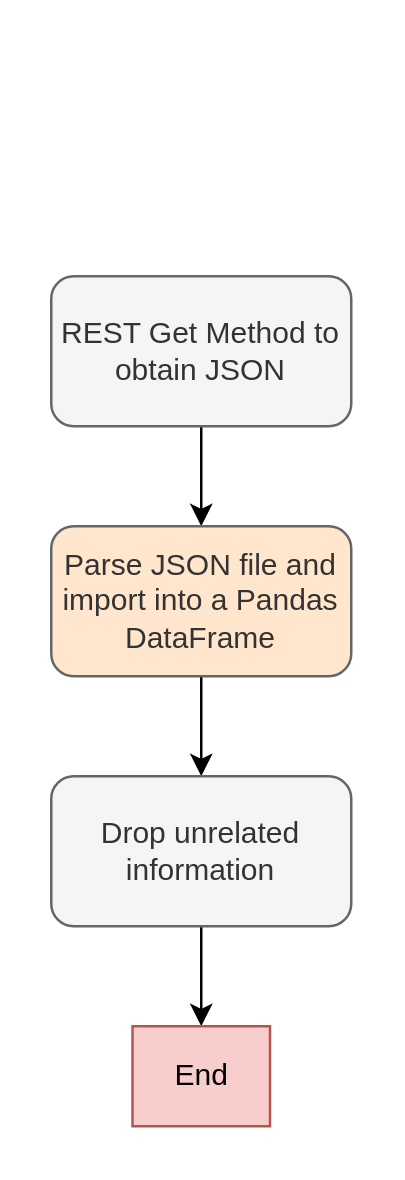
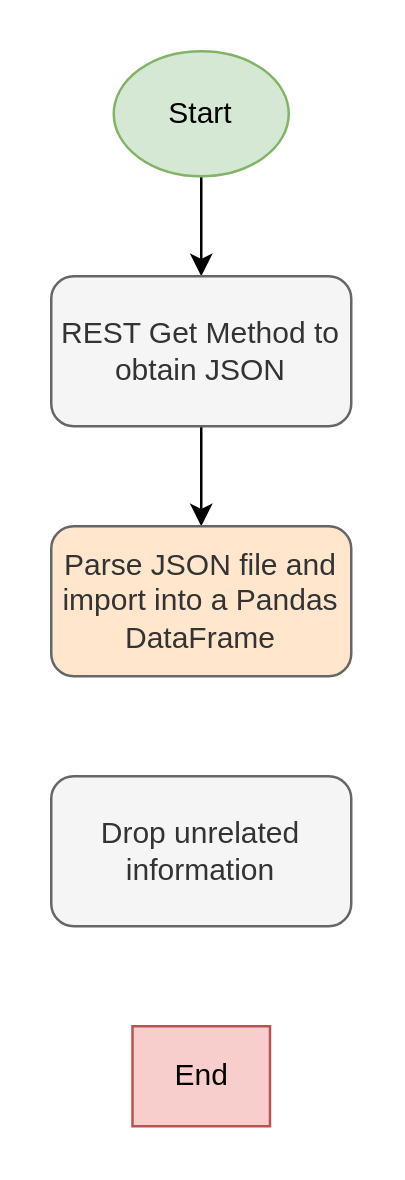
none -> (201, 114)
none -> (201, 218)
(201, 718) -> none
(201, 968) -> none
